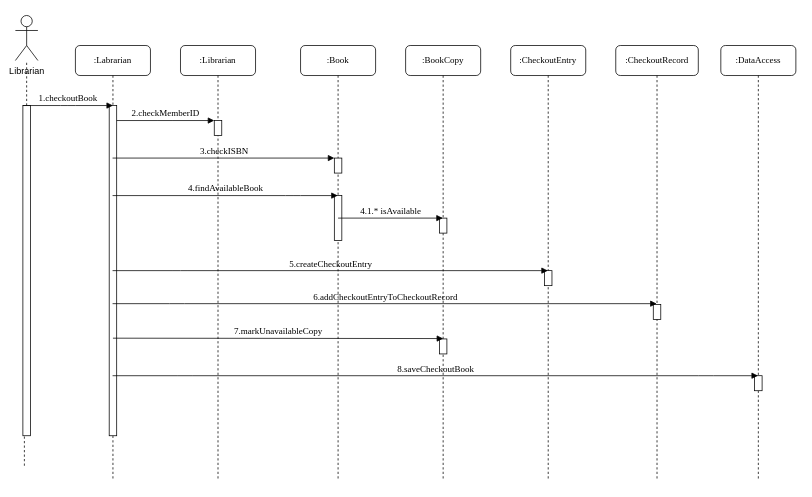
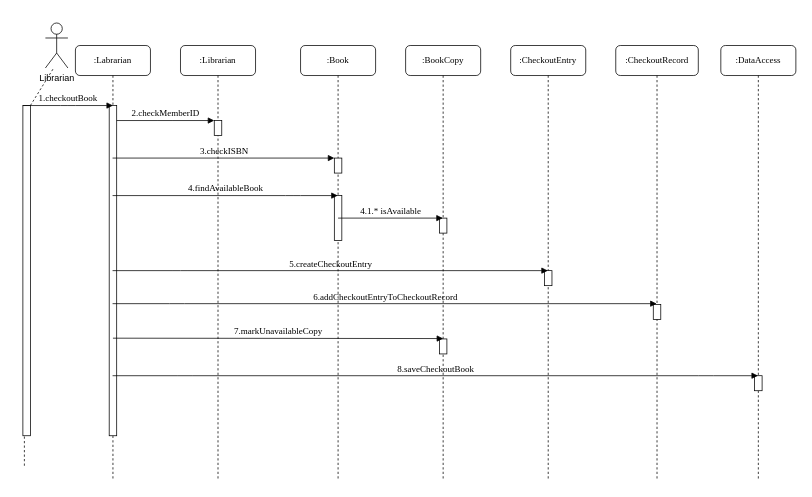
(27, 38) -> (57, 45)
